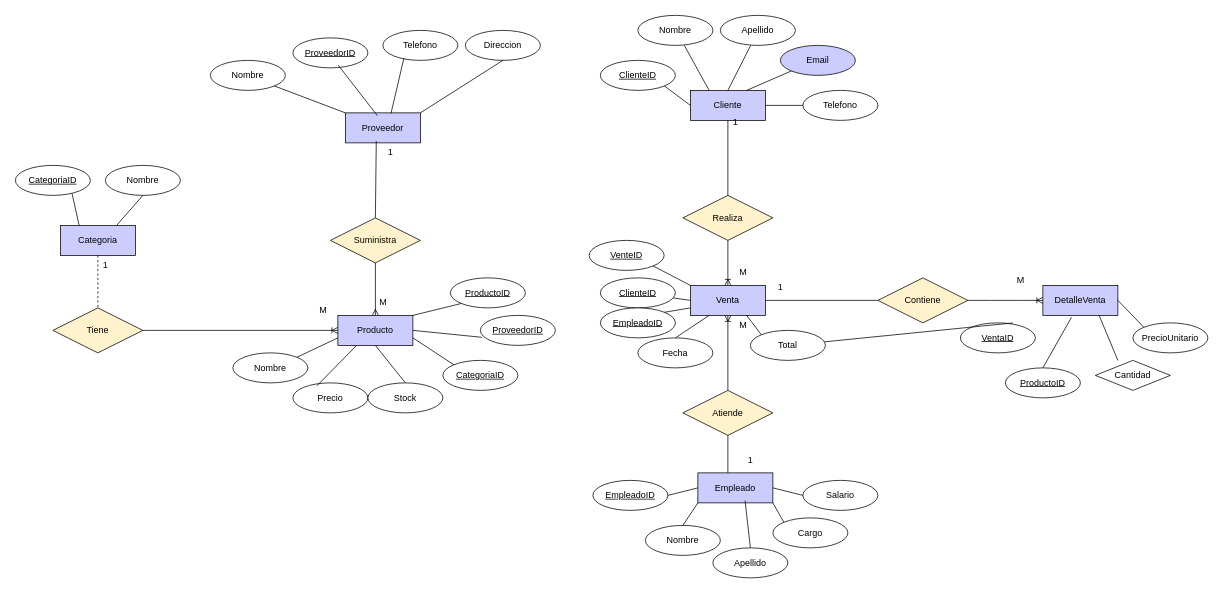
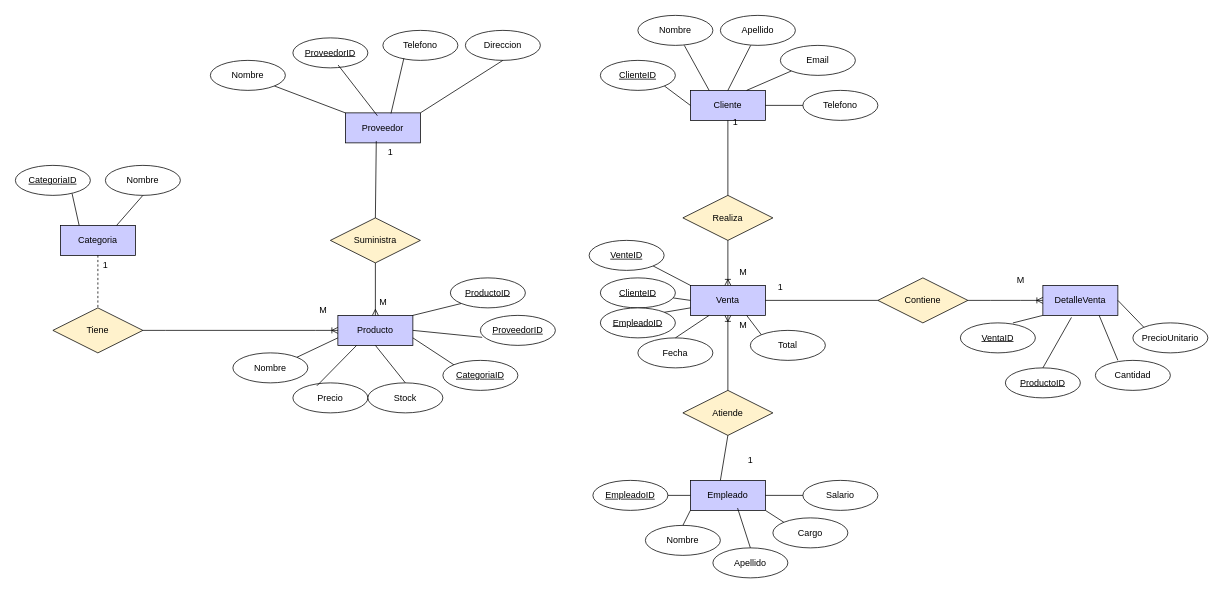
(818, 60) -> (818, 60)
(914, 333) -> (1028, 319)
(1133, 375) -> (1133, 375)
(735, 488) -> (728, 495)
